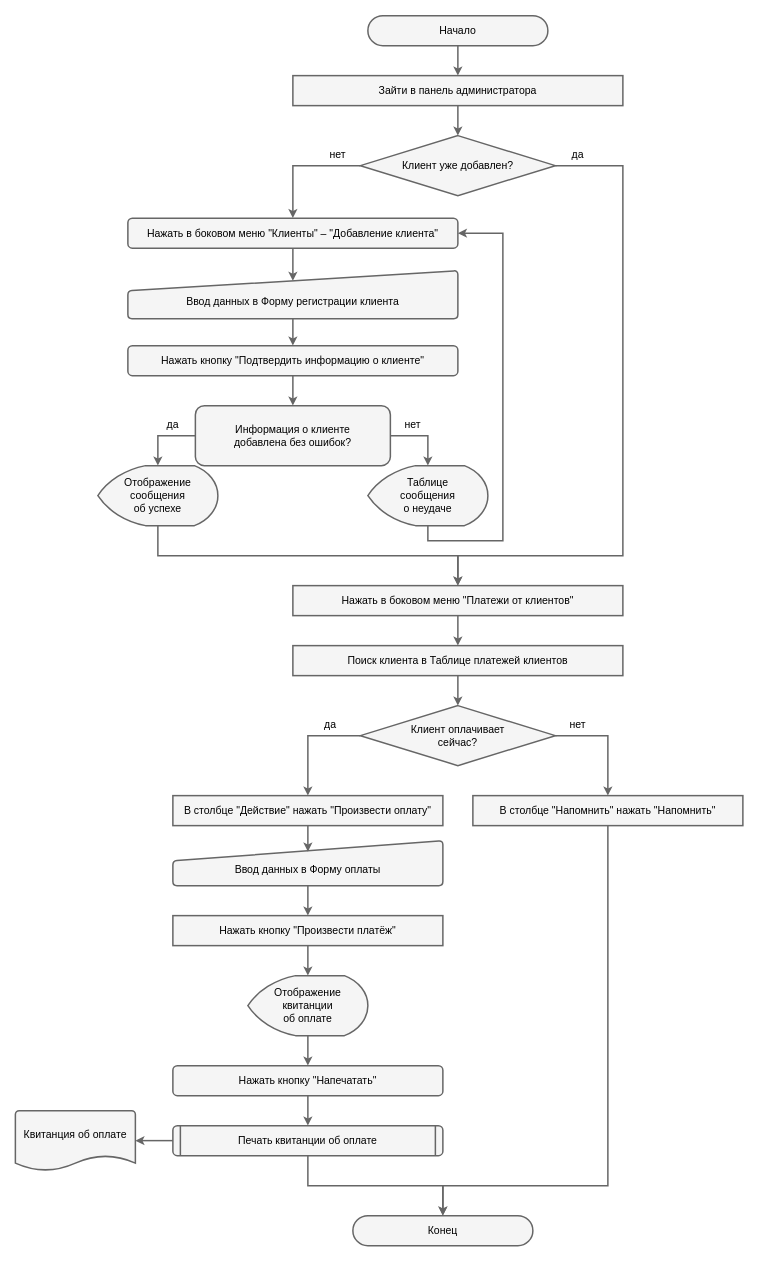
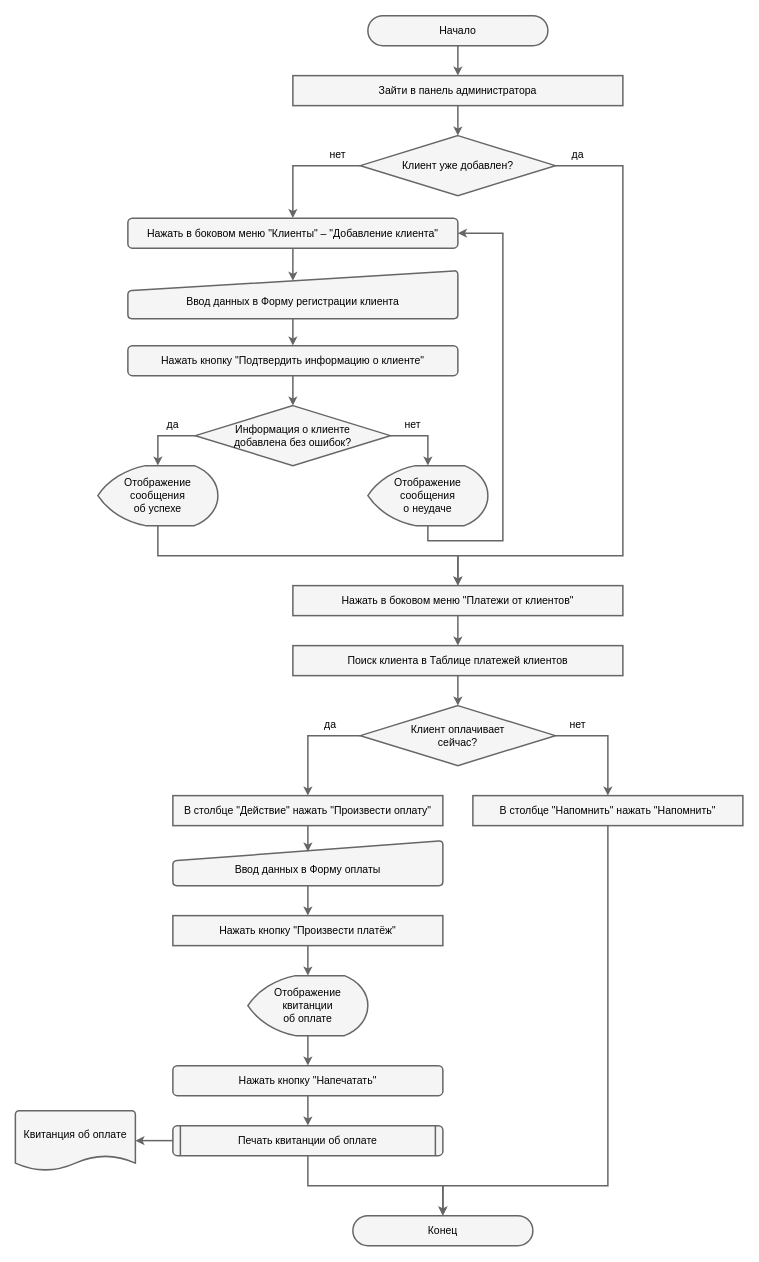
(293, 435) -> (293, 435)
(428, 495) -> (428, 495)
